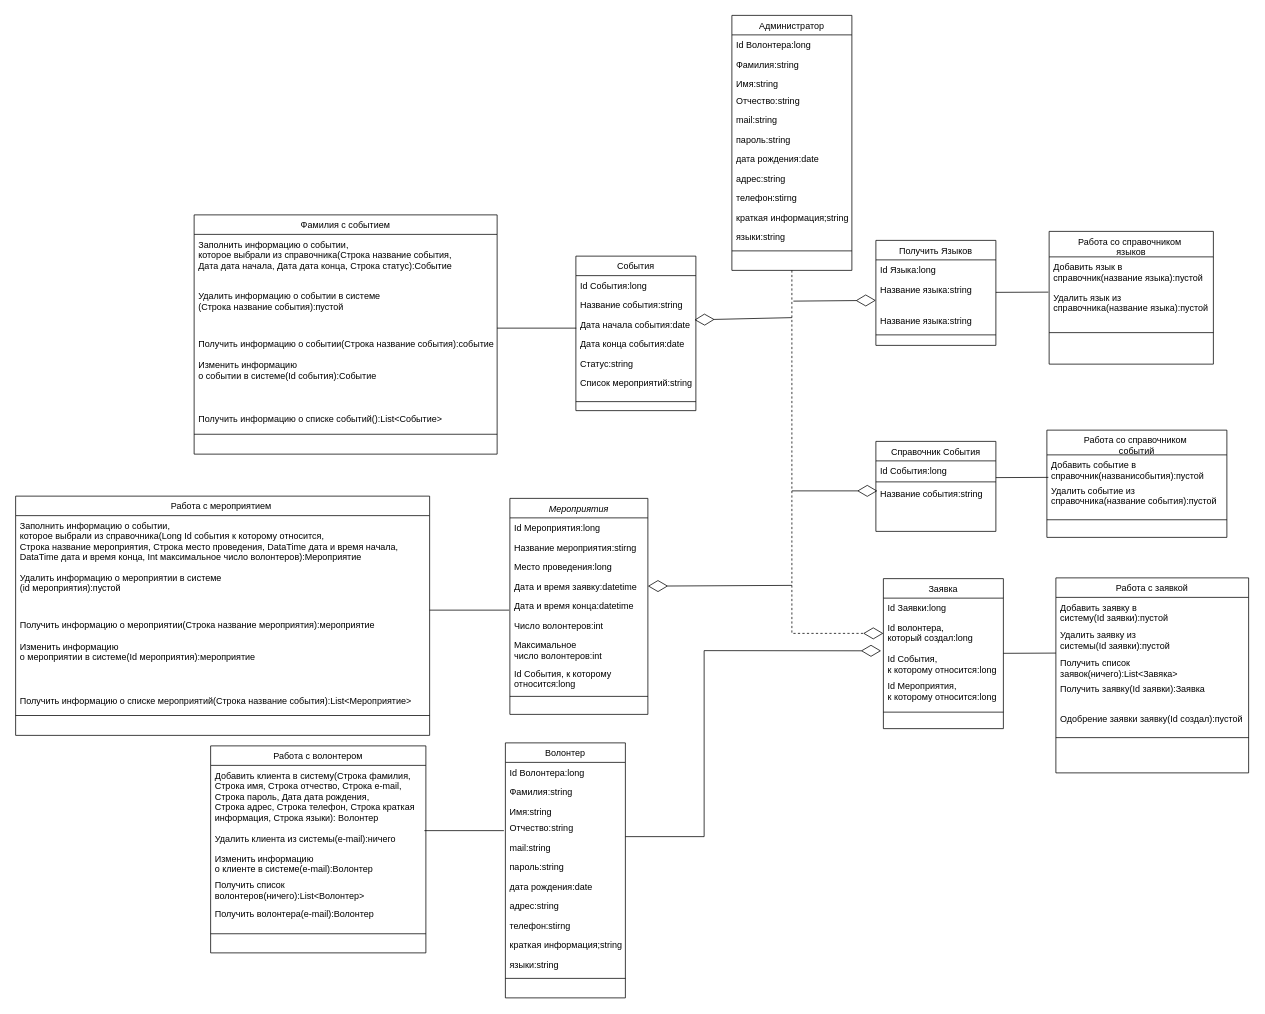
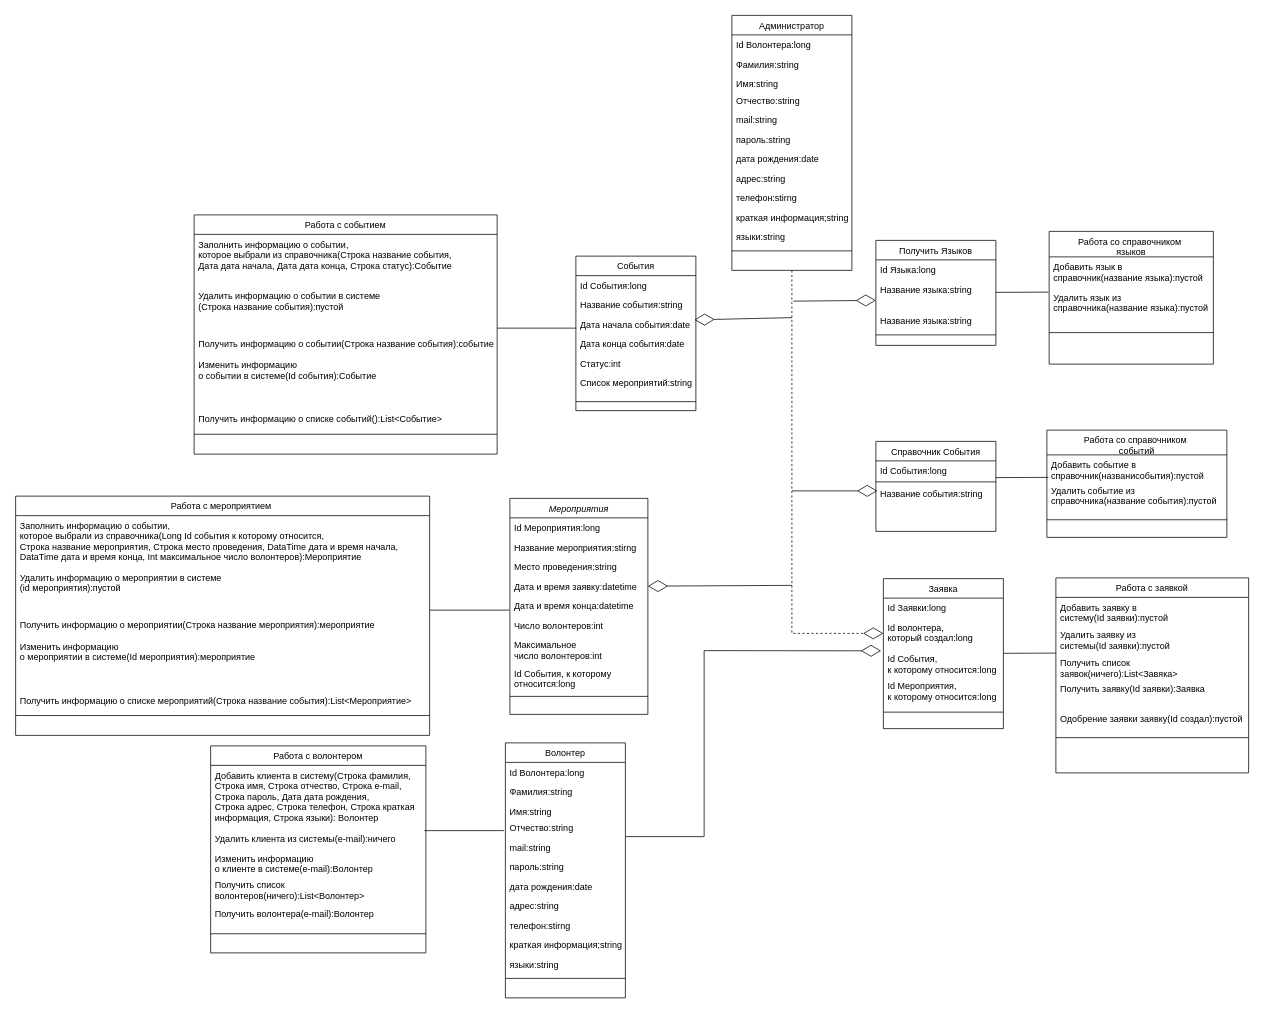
(345, 225) -> (345, 225)
(610, 364) -> (603, 364)
(563, 567) -> (568, 567)
